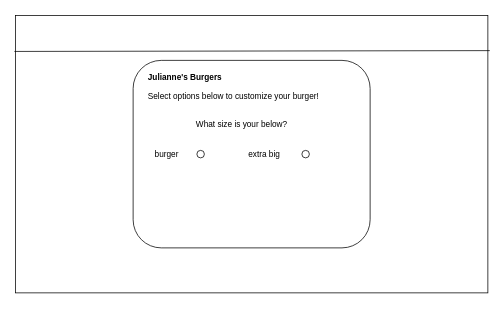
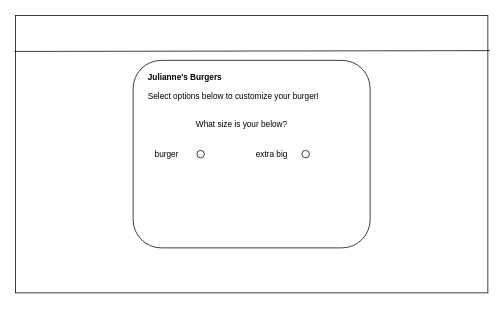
(264, 154) -> (272, 154)
